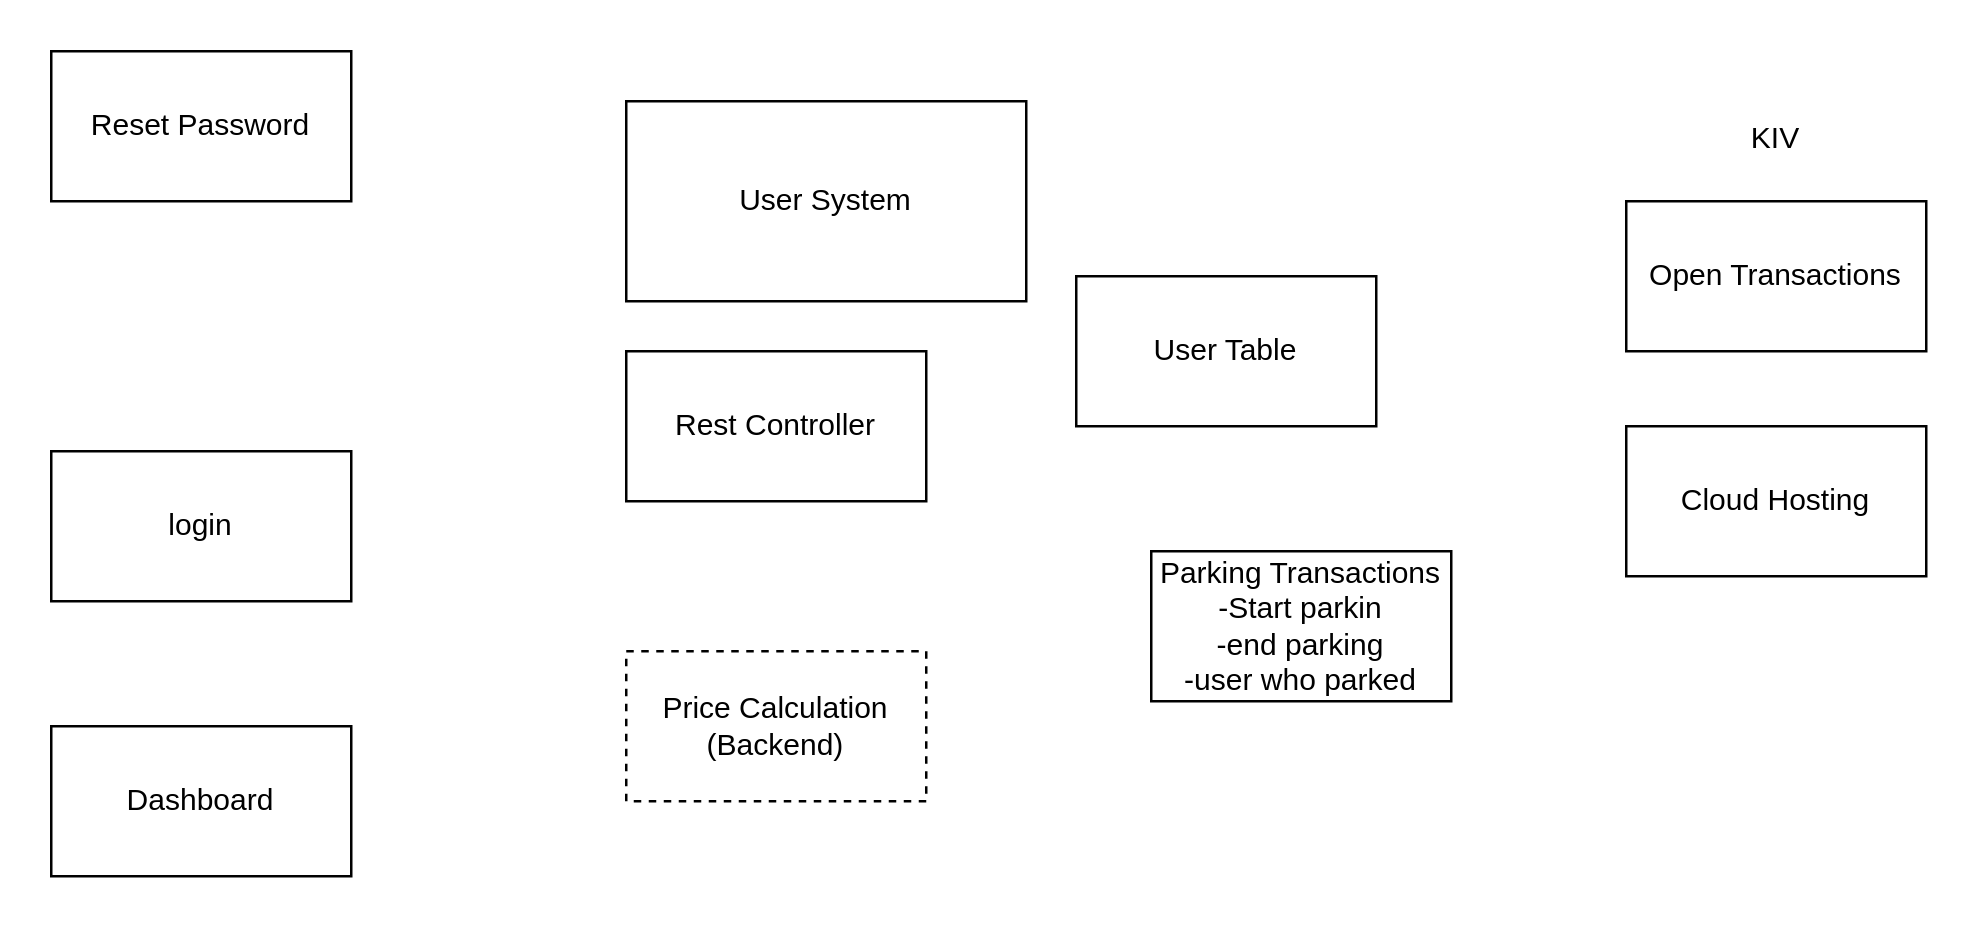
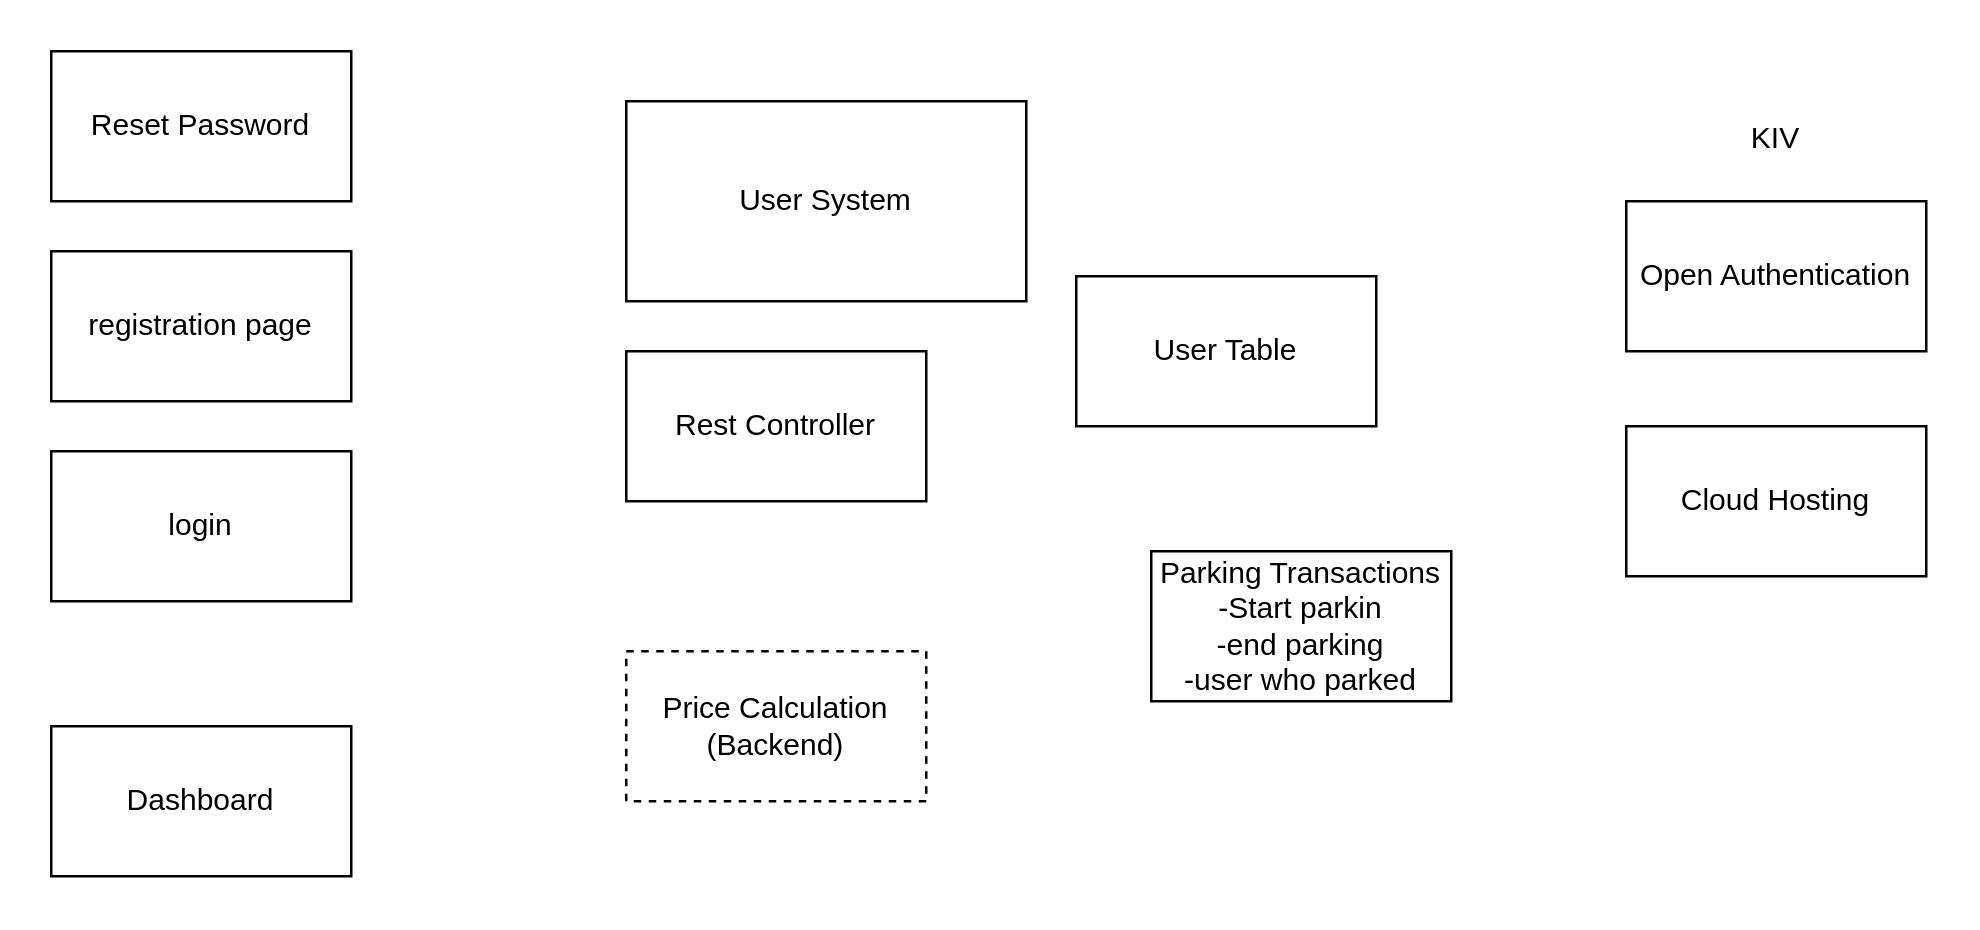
(1776, 276) -> (1776, 276)
none -> (201, 326)
